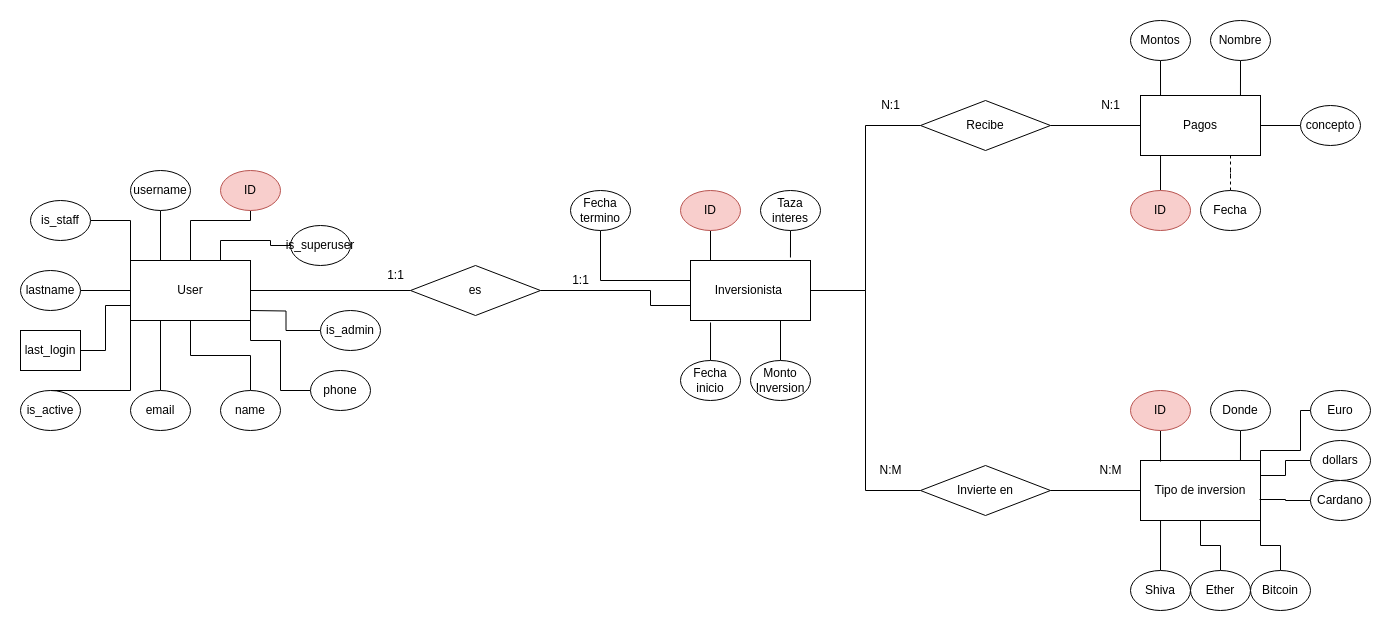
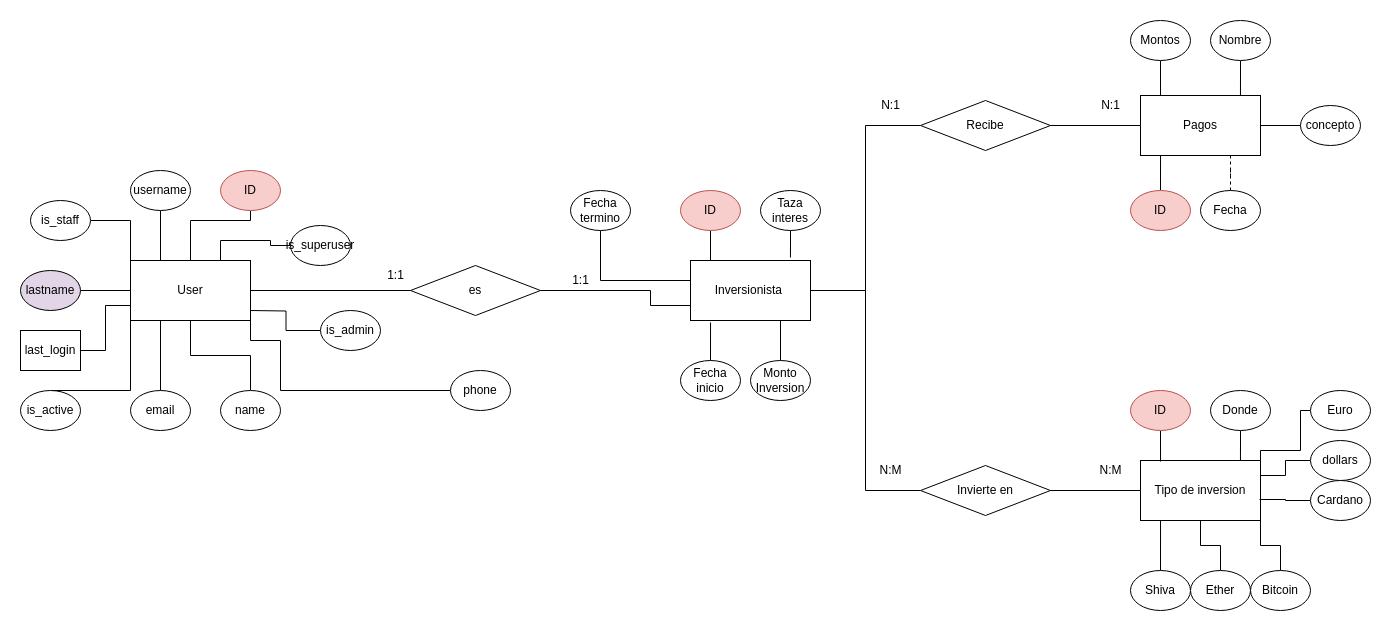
(51, 291) -> (51, 291)
(341, 391) -> (481, 391)
